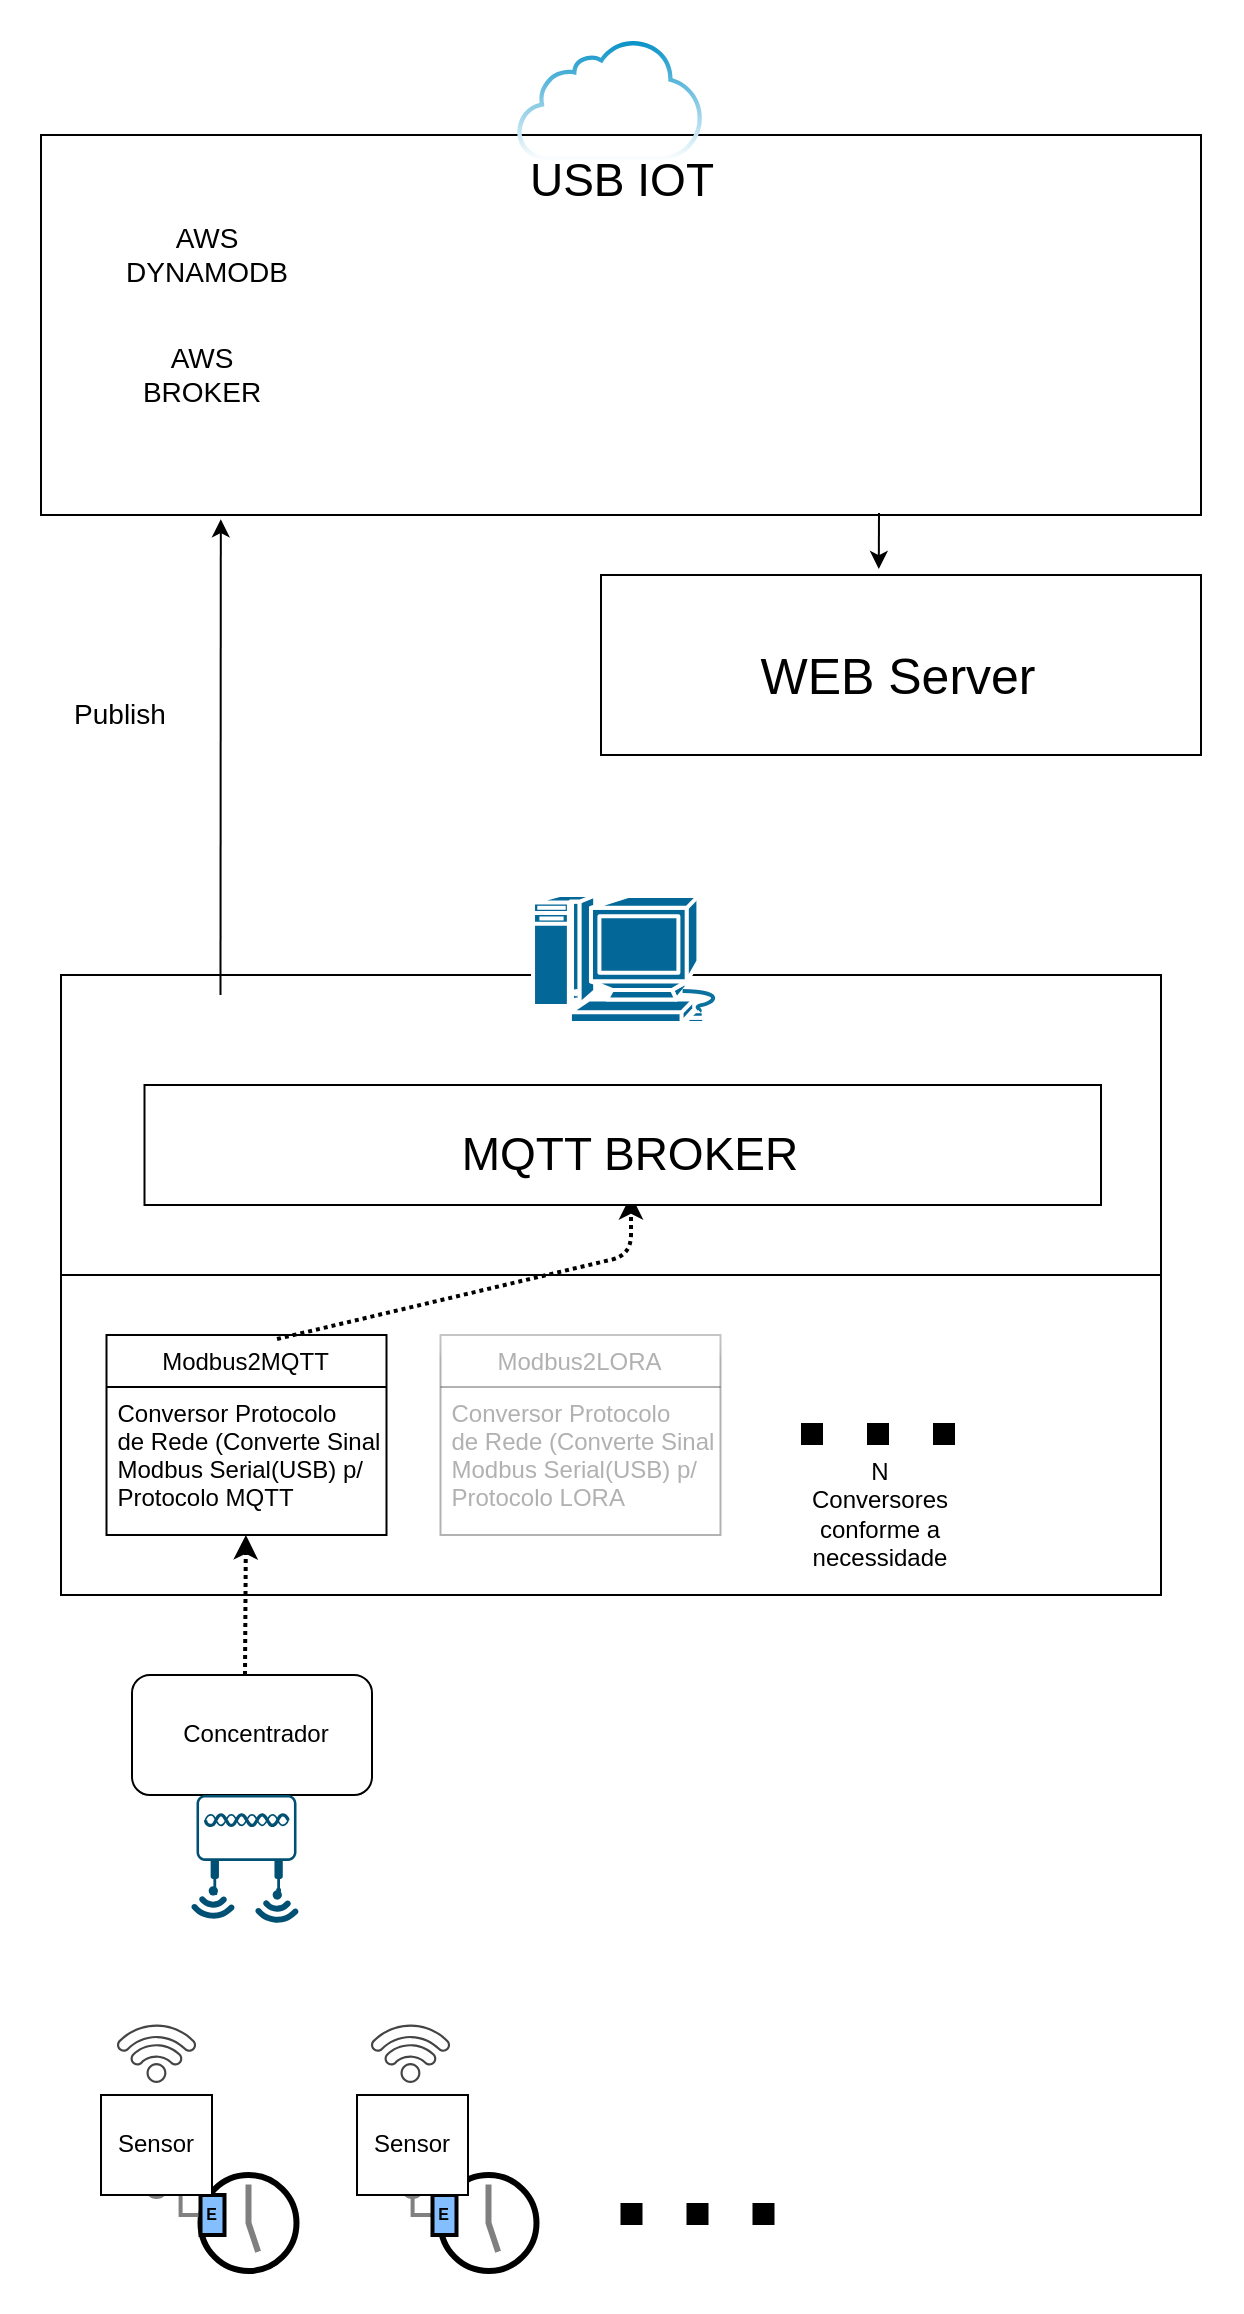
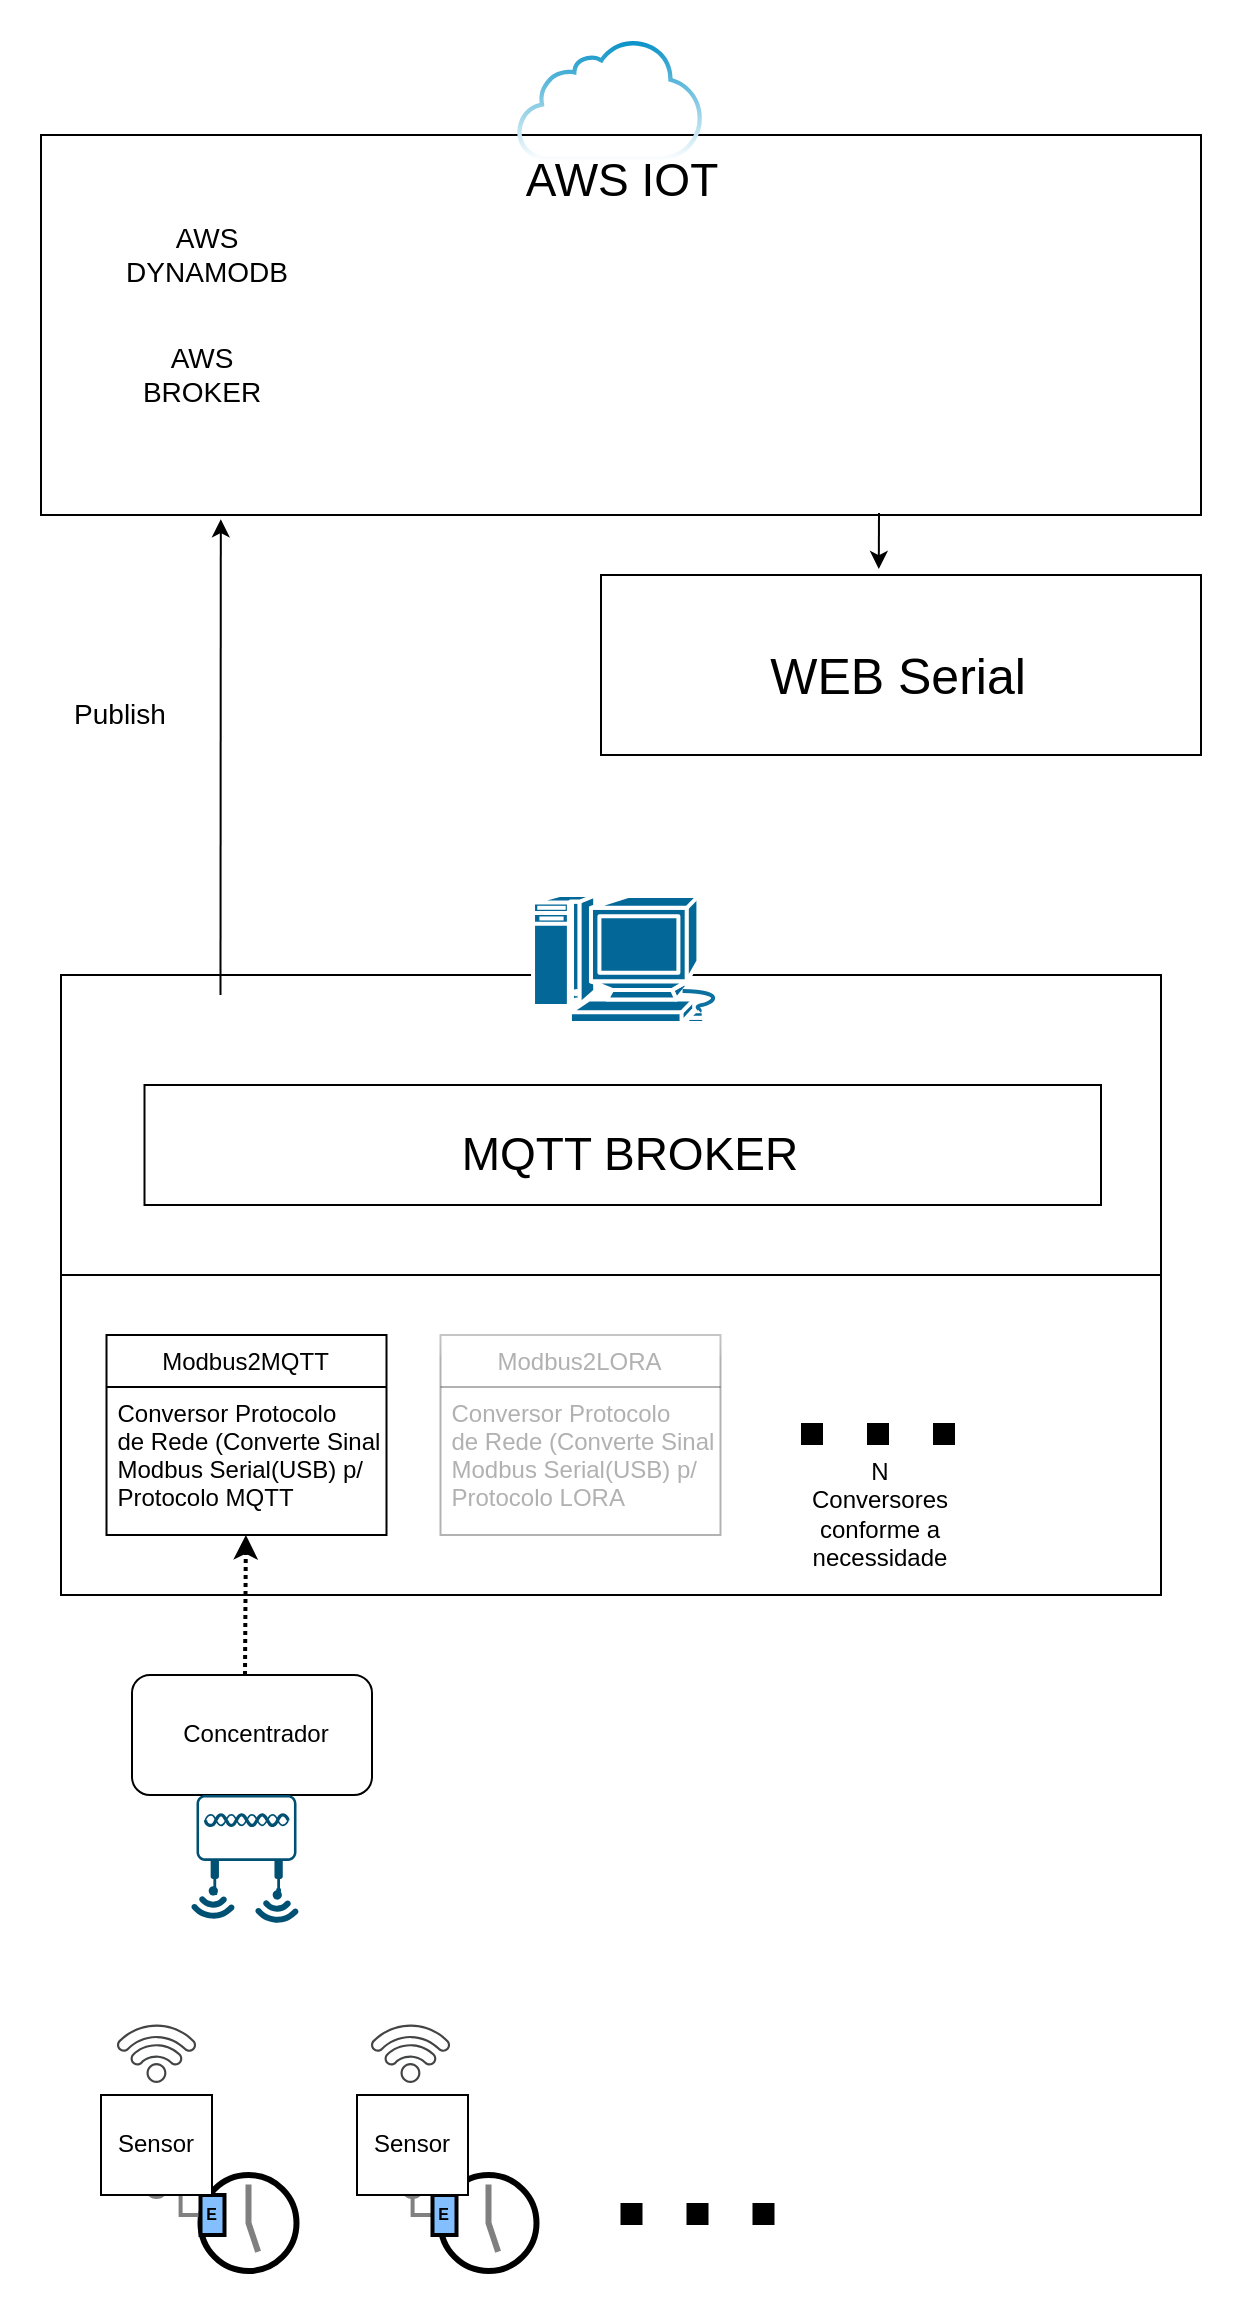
(623, 181) -> (623, 181)
(899, 675) -> (899, 675)
(484, 1290) -> none
